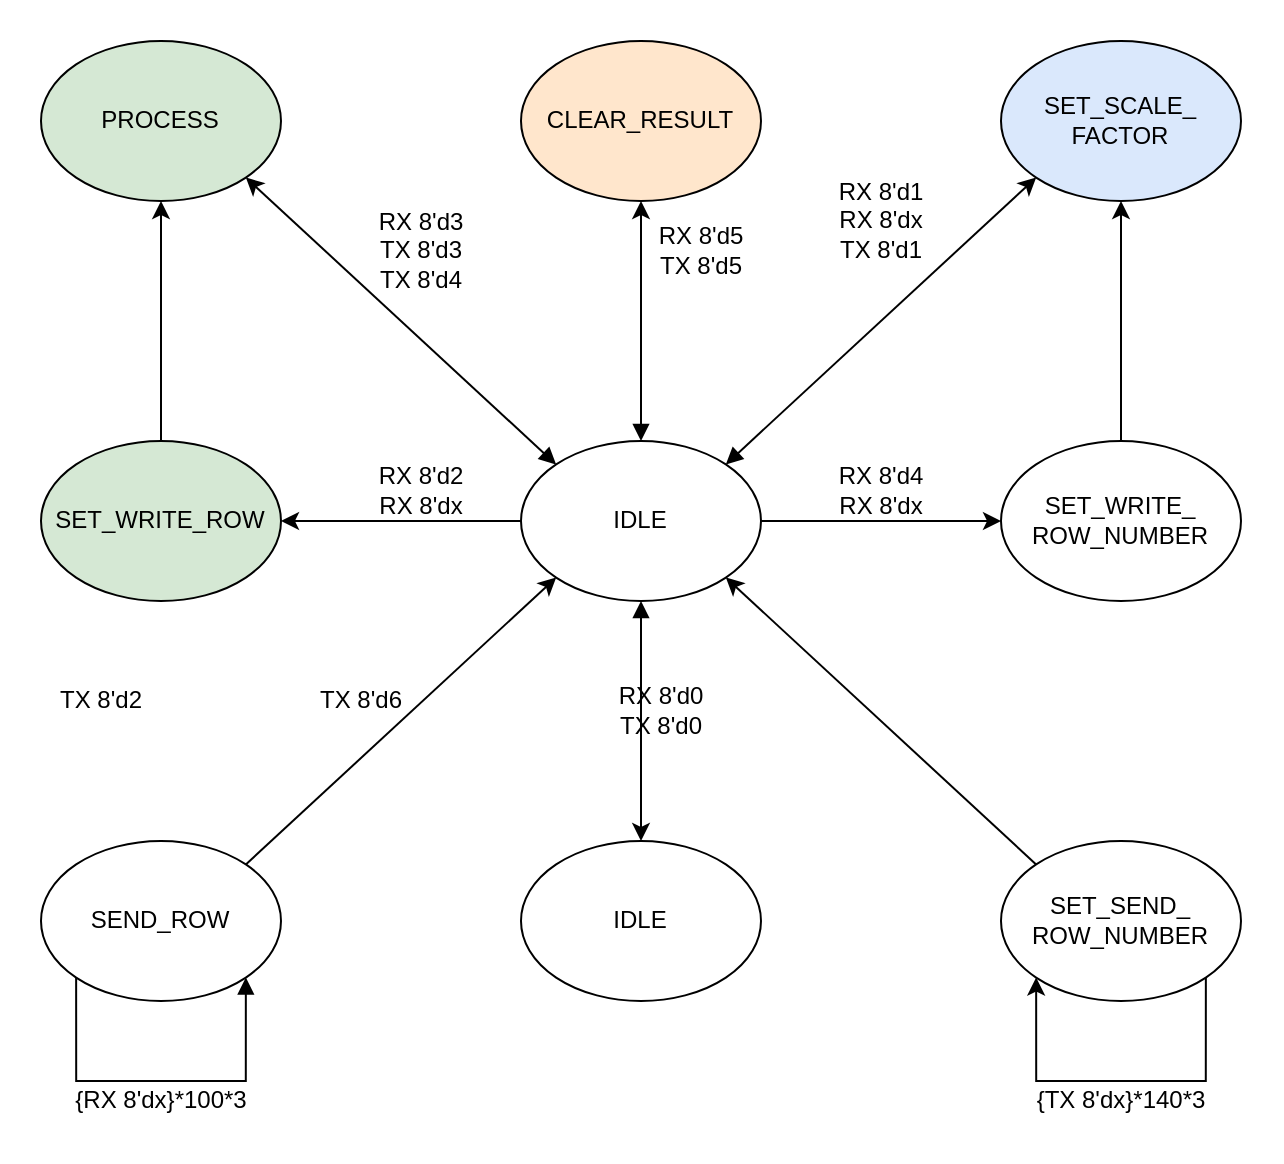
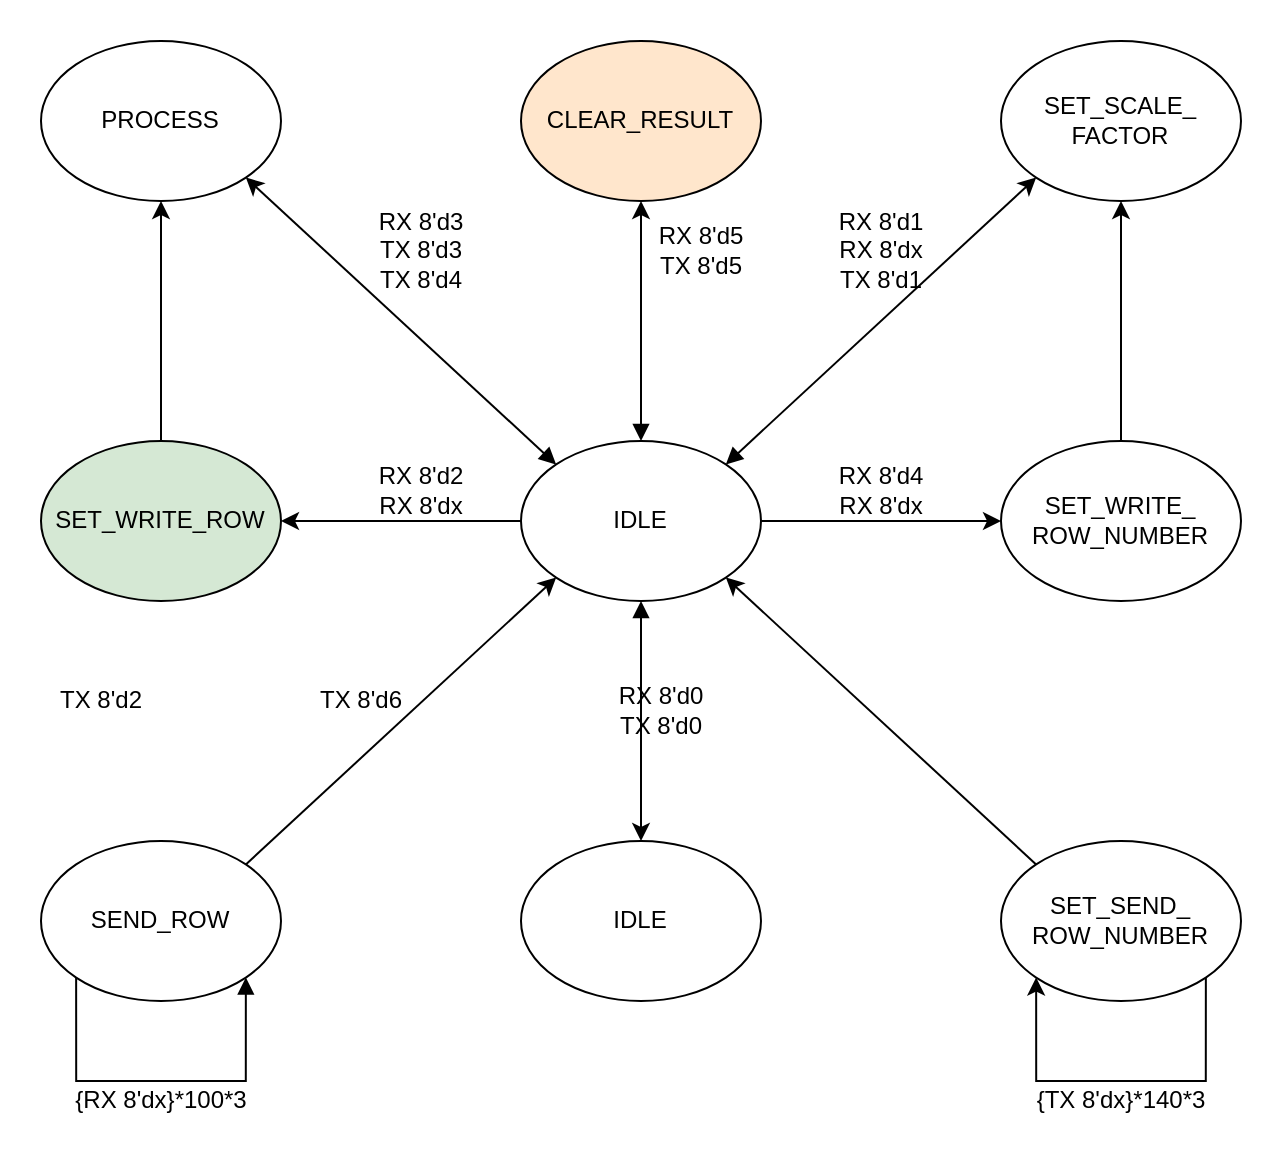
(161, 121) -> (161, 121)
(1121, 121) -> (1121, 121)
(881, 221) -> (881, 251)
